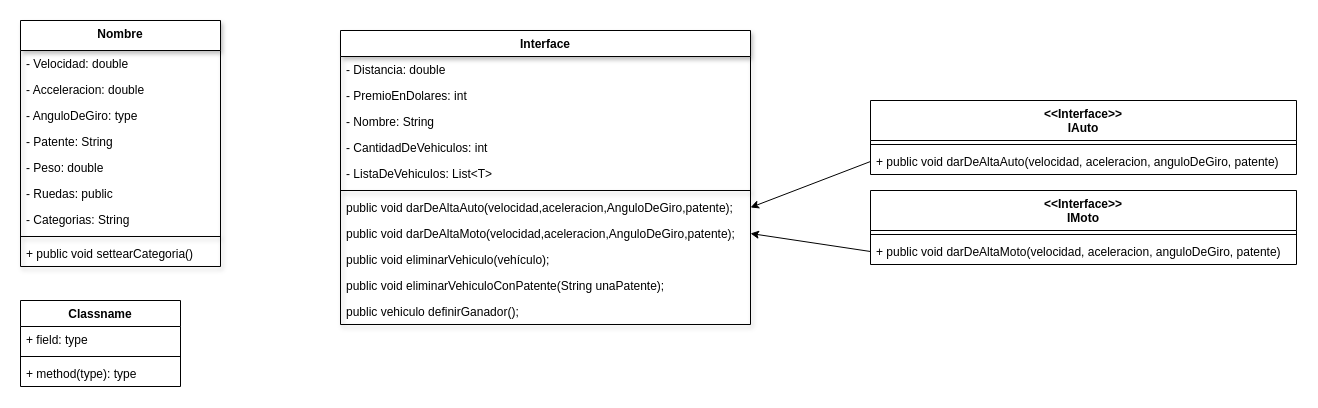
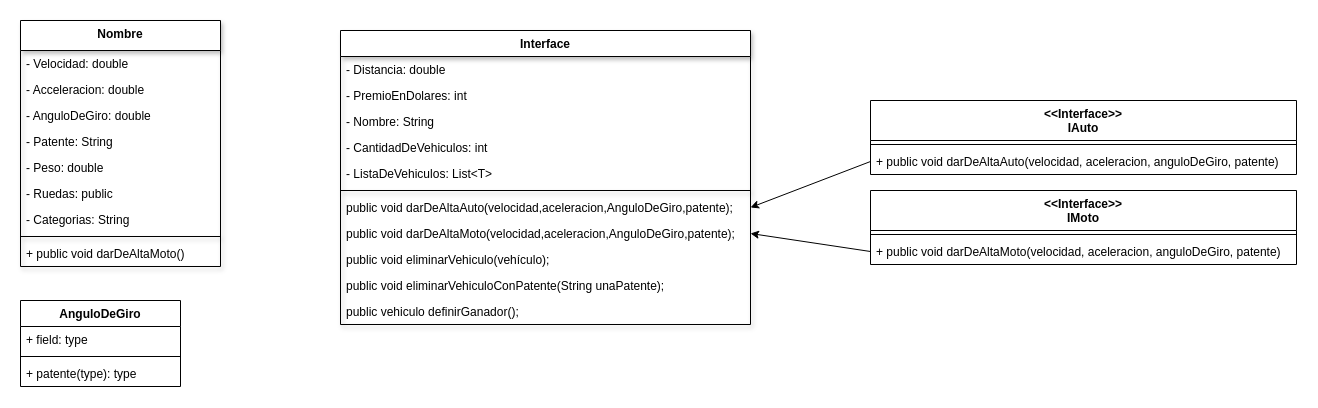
(85, 116) -> (91, 116)
(123, 254) -> (113, 254)
(100, 314) -> (100, 314)
(89, 374) -> (92, 374)
